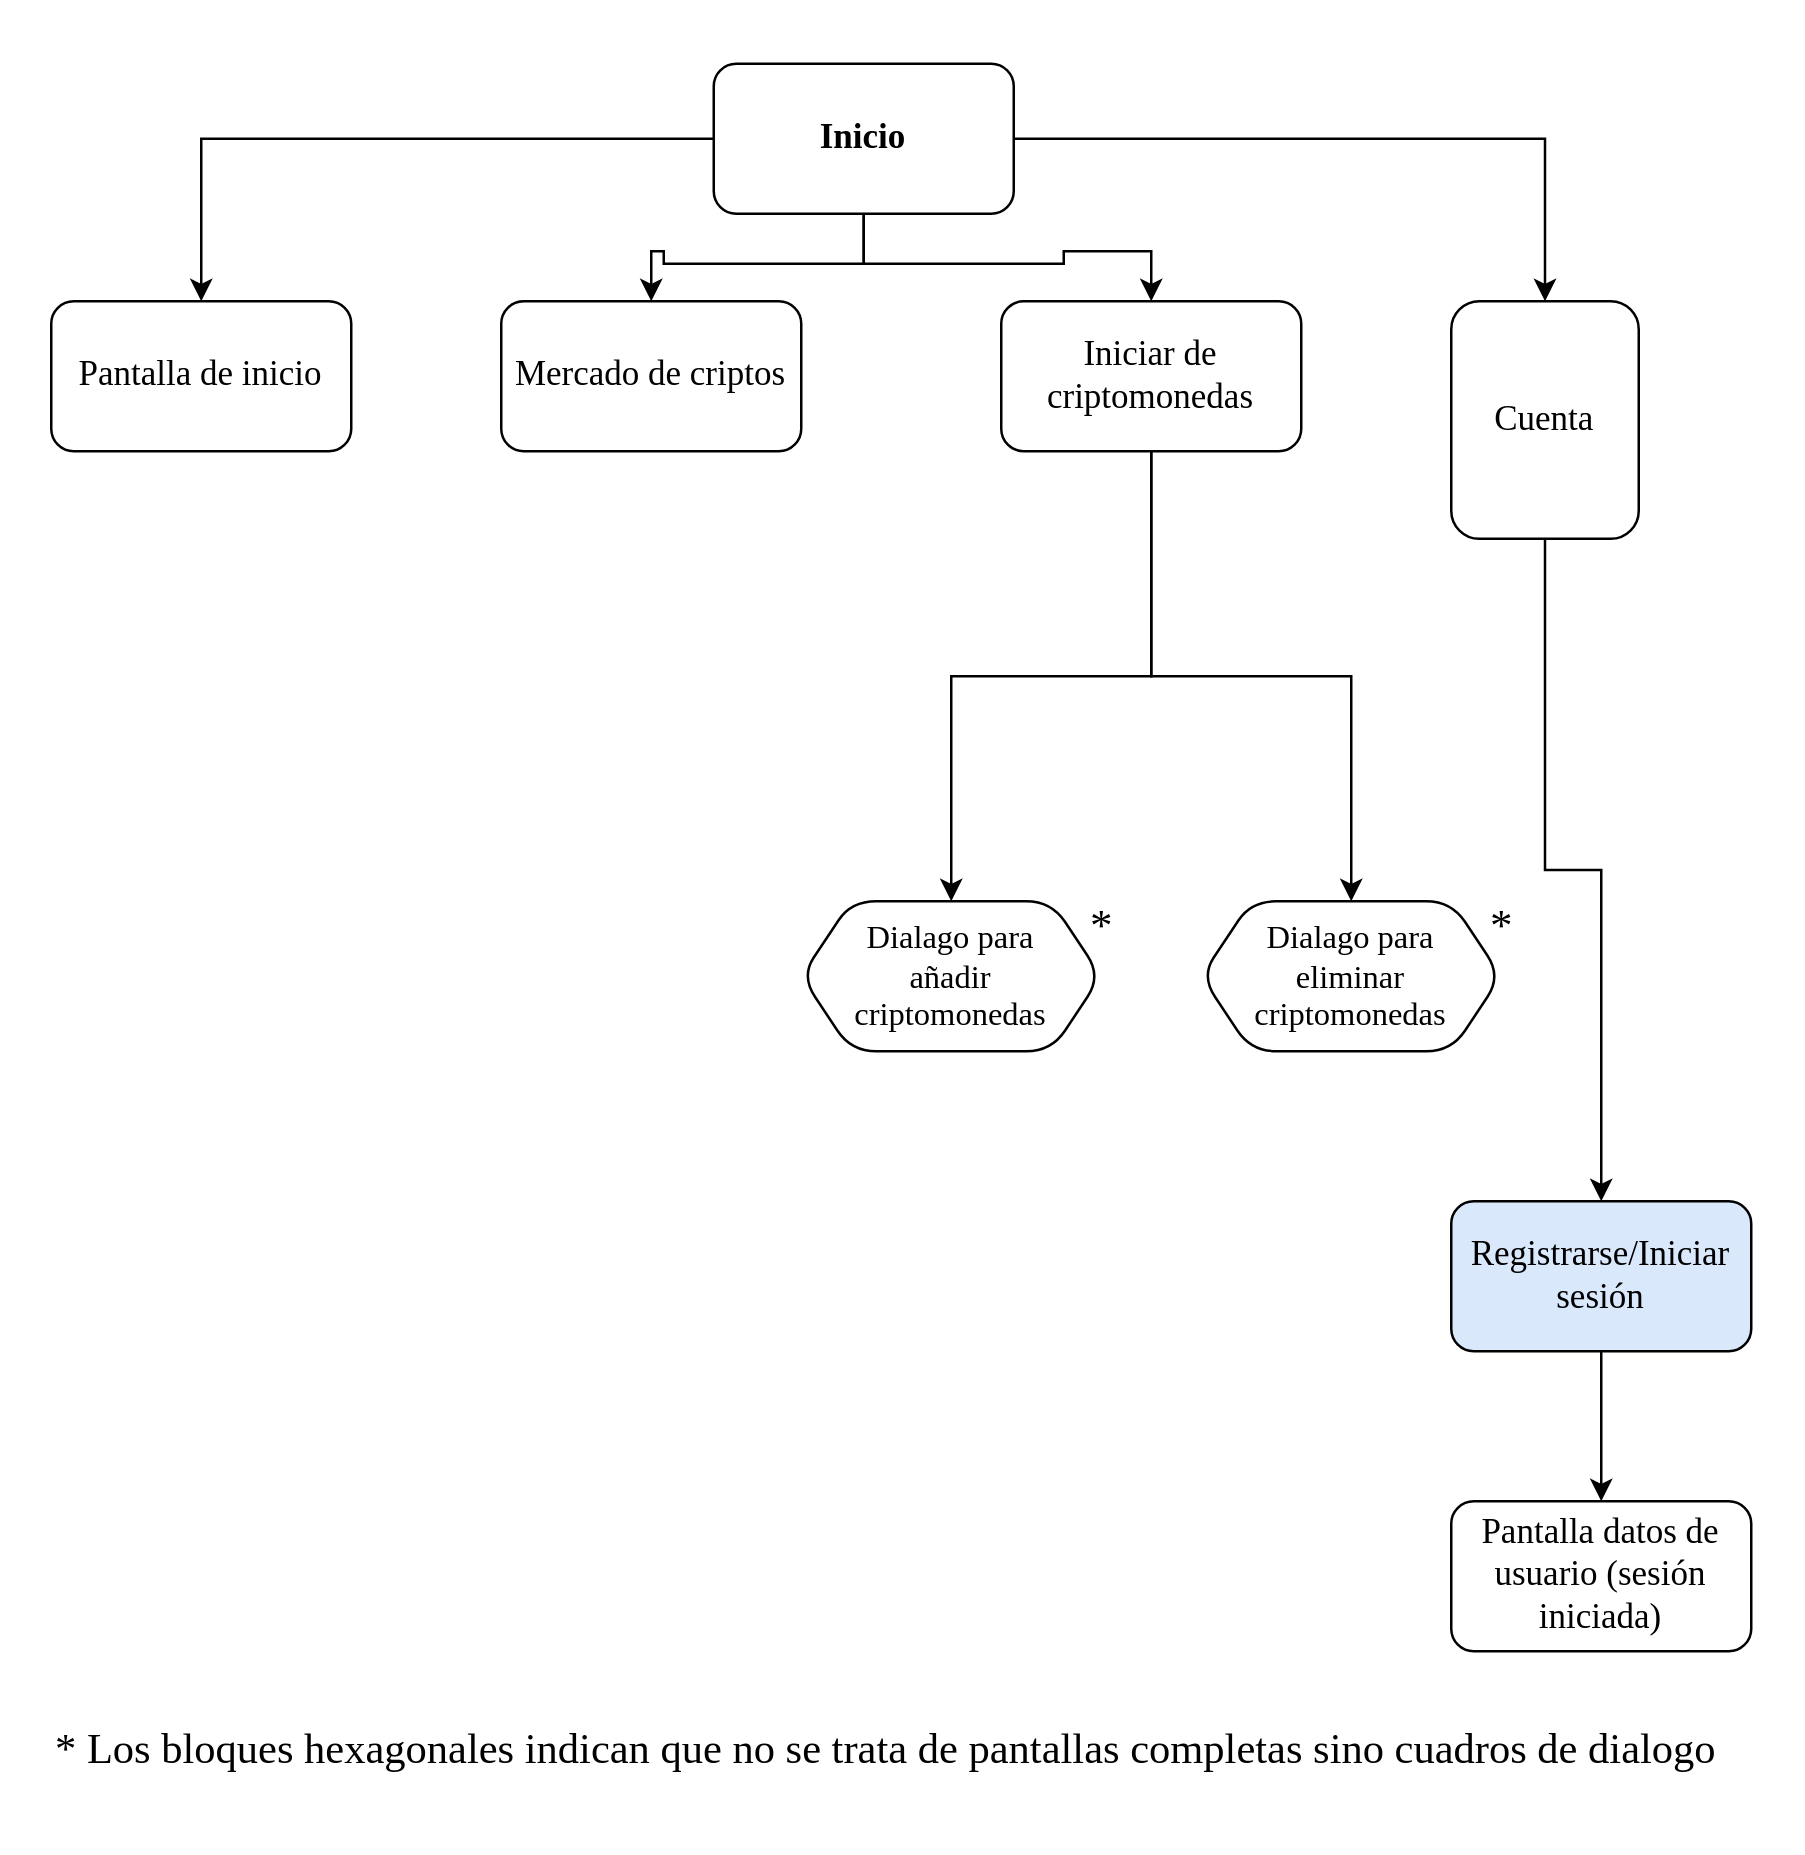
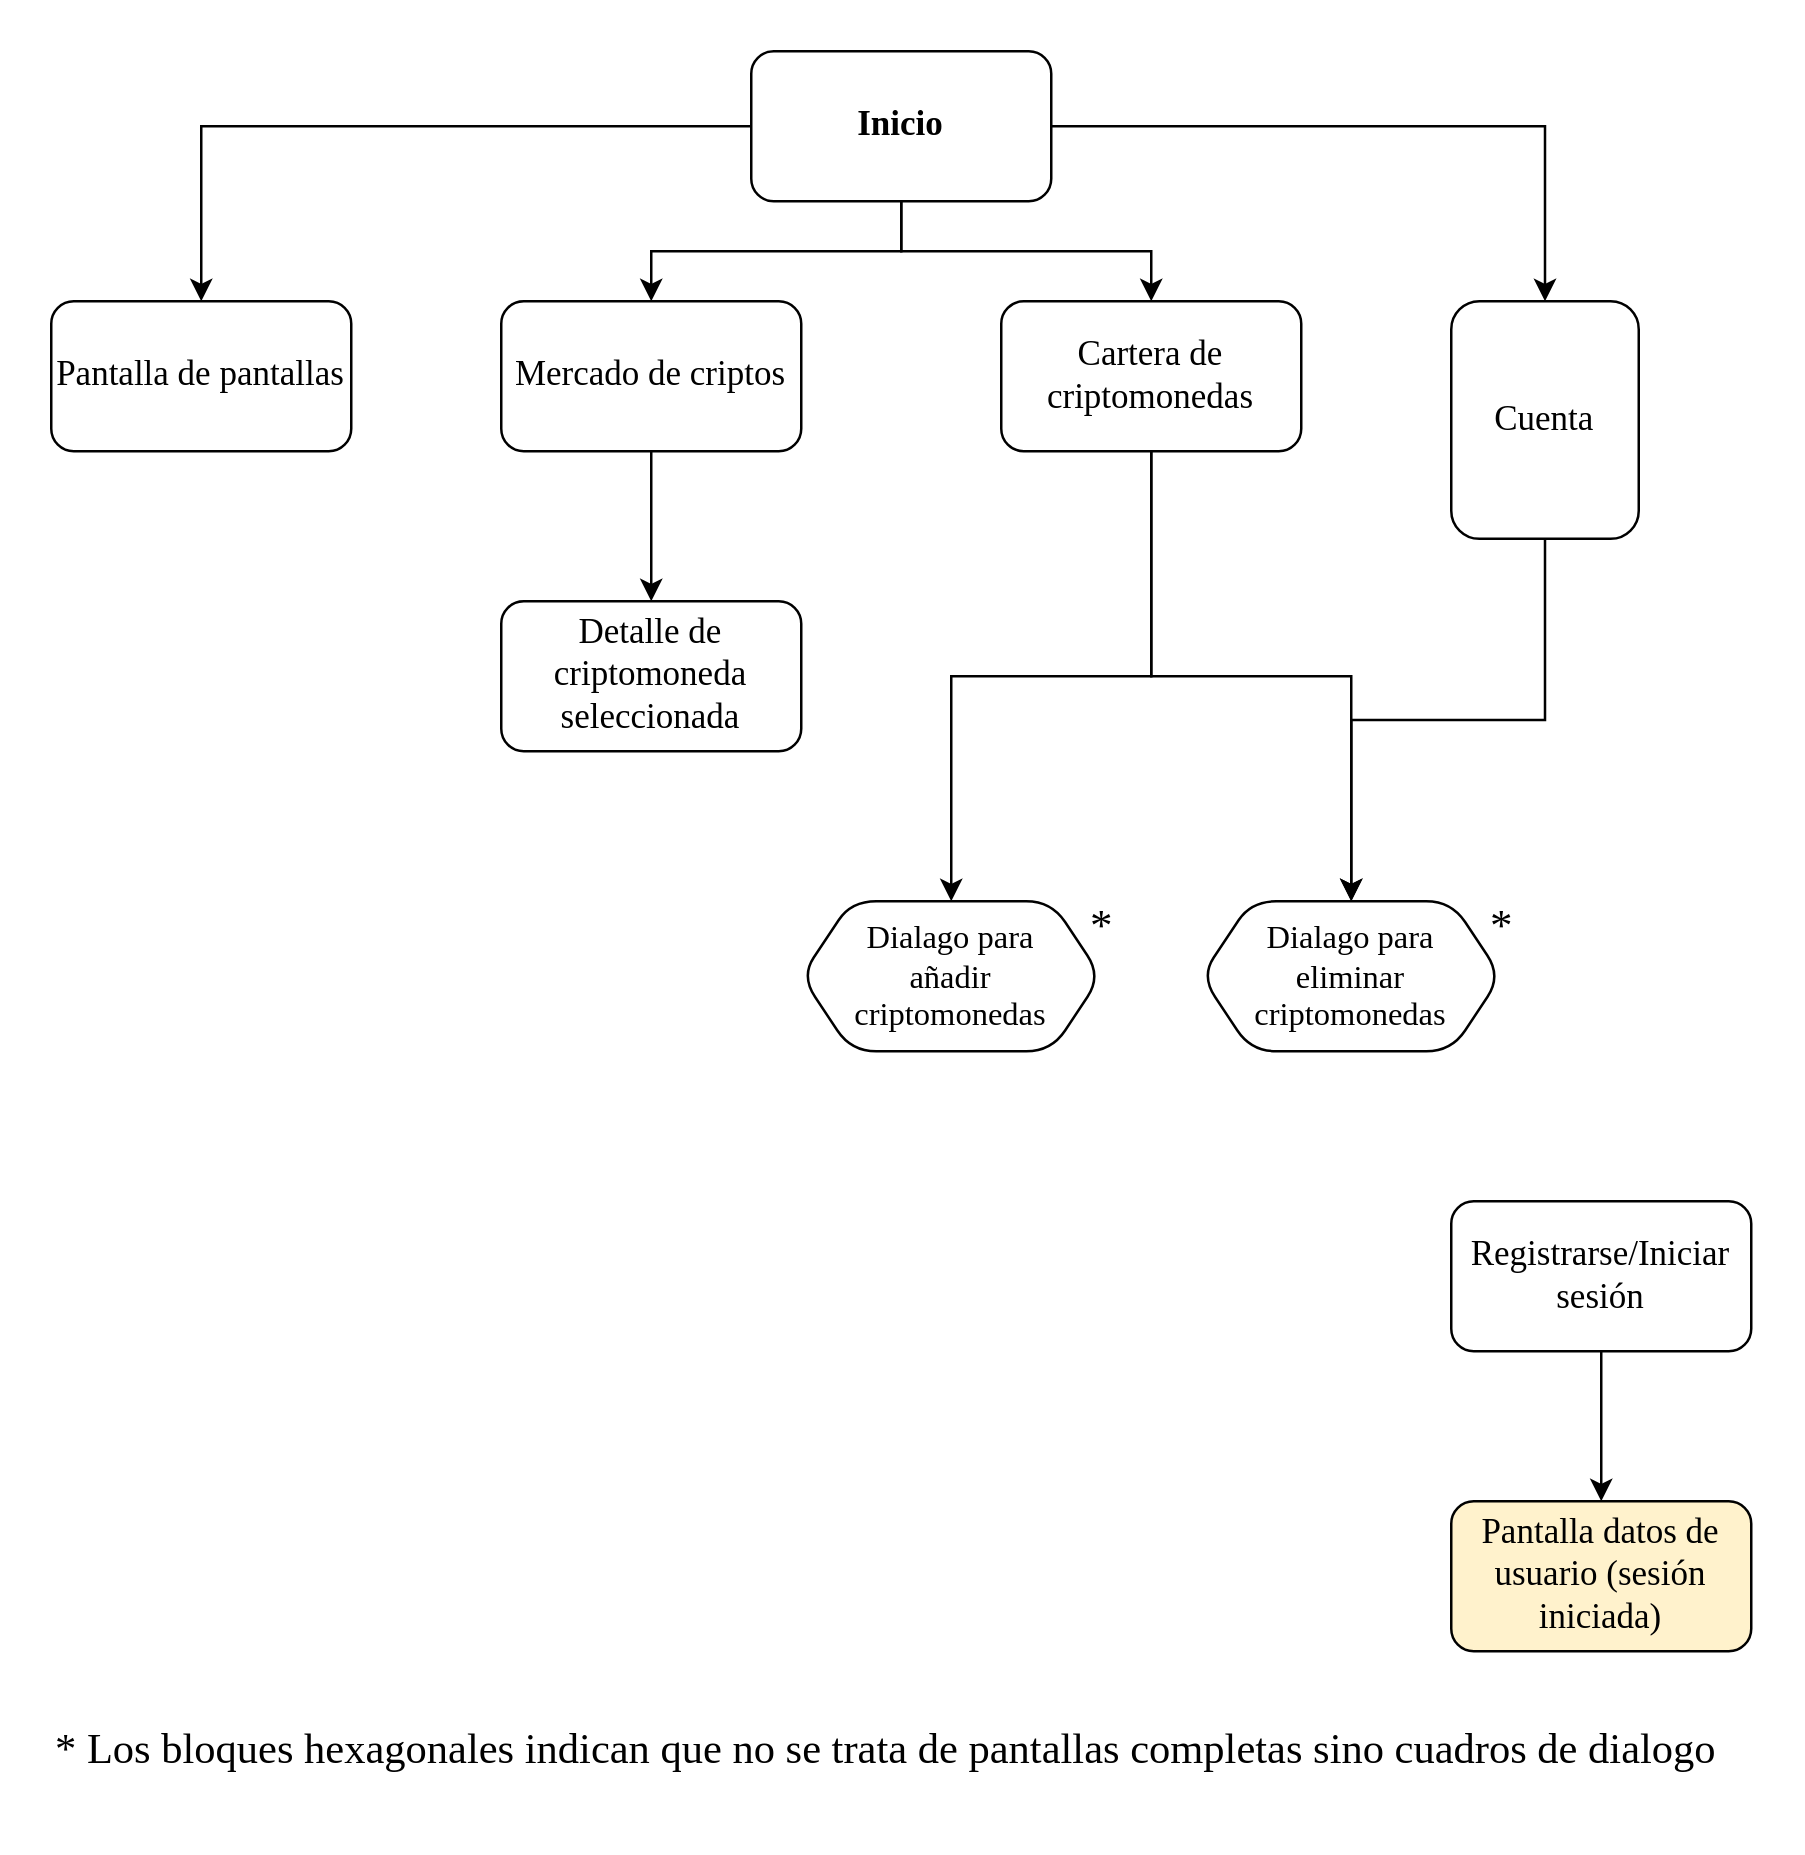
(864, 139) -> (901, 126)
(201, 376) -> (201, 376)
(1151, 376) -> (1151, 376)
none -> (651, 518)
none -> (651, 676)
(1601, 923) -> (1453, 720)
(1601, 1276) -> (1601, 1276)
(1601, 1576) -> (1601, 1576)
